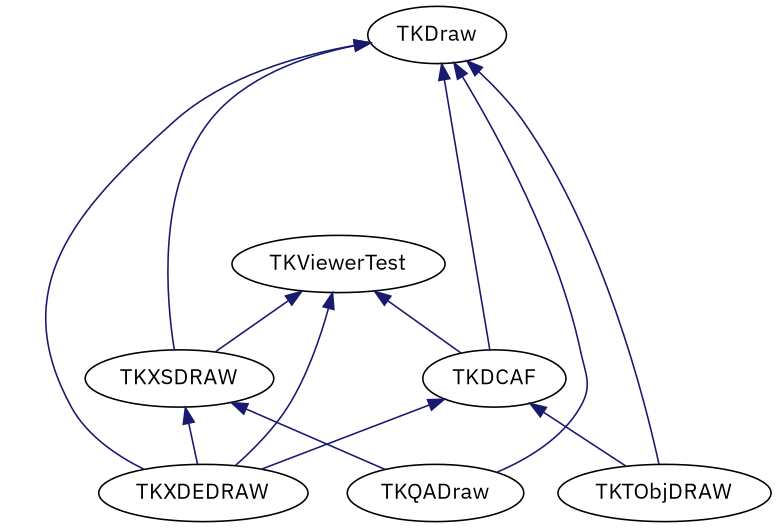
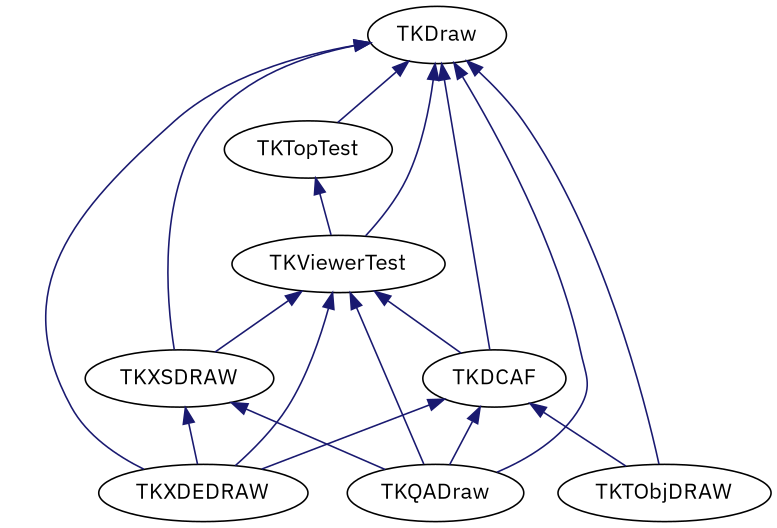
none -> (308, 149)
none -> (413, 164)
none -> (390, 386)
none -> (461, 443)
